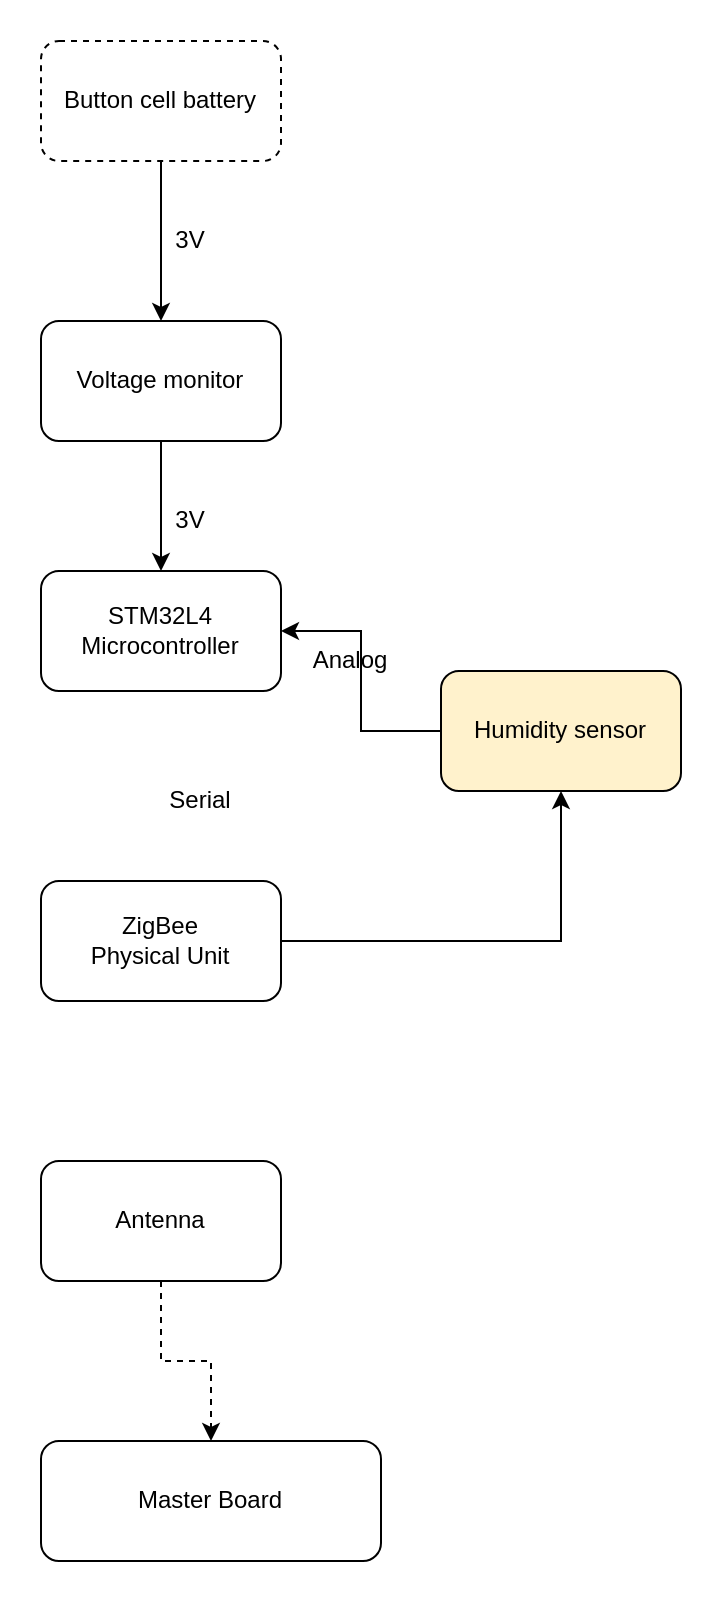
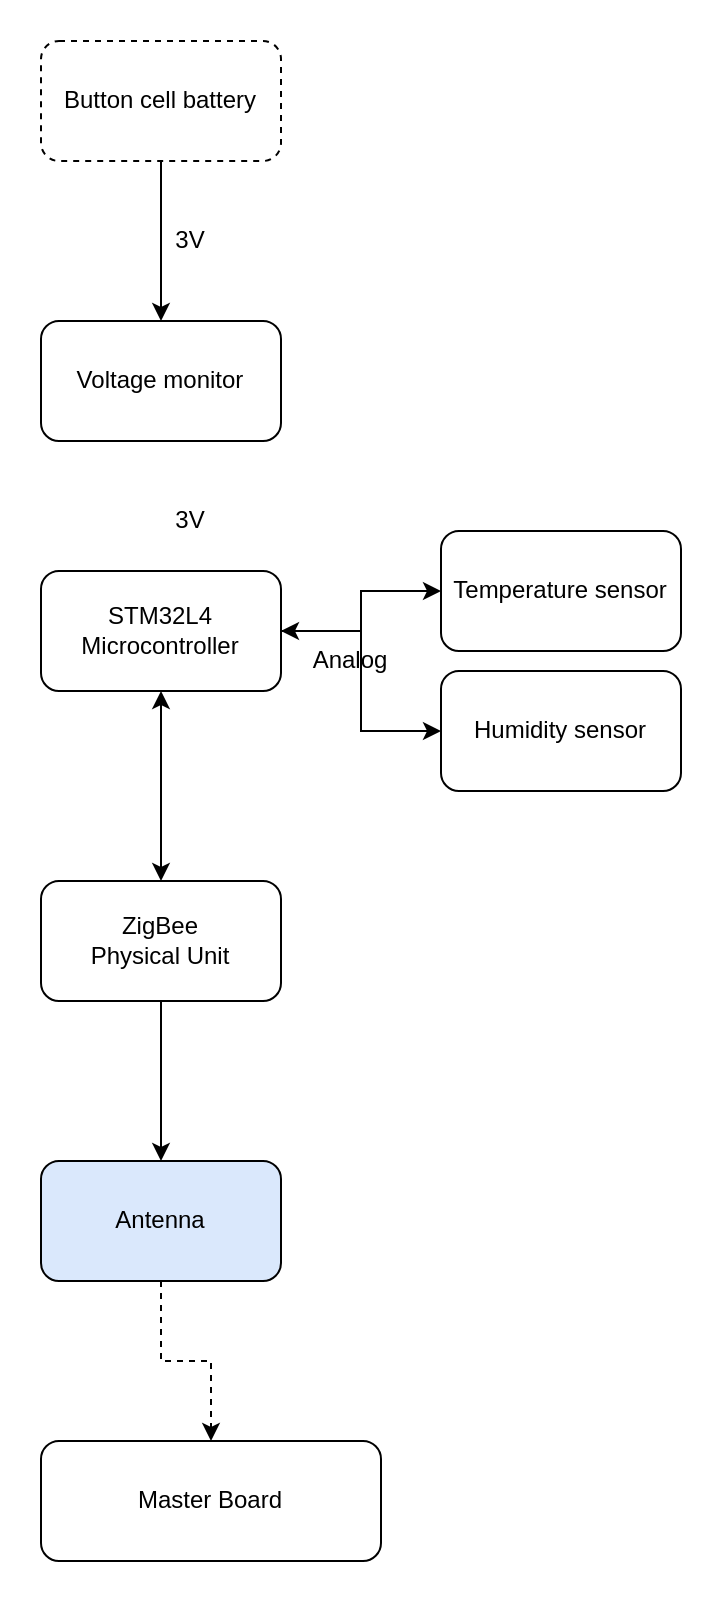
(161, 499) -> none
none -> (376, 591)
none -> (561, 591)
(431, 731) -> (426, 731)
(561, 731) -> (561, 731)
none -> (161, 786)
(201, 801) -> none
(489, 941) -> (161, 1074)
(161, 1221) -> (161, 1221)
